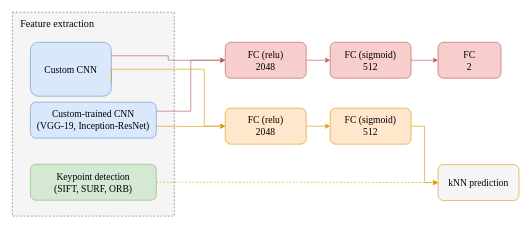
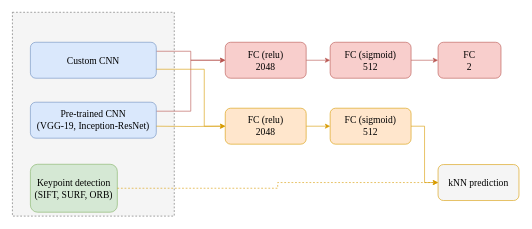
(57, 24) -> none
(71, 69) -> (93, 60)
(93, 120) -> (93, 120)
(93, 182) -> (74, 188)
